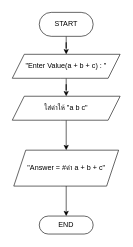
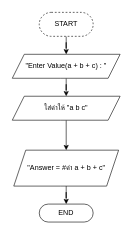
(66, 24) -> (66, 24)
(66, 225) -> (66, 213)
